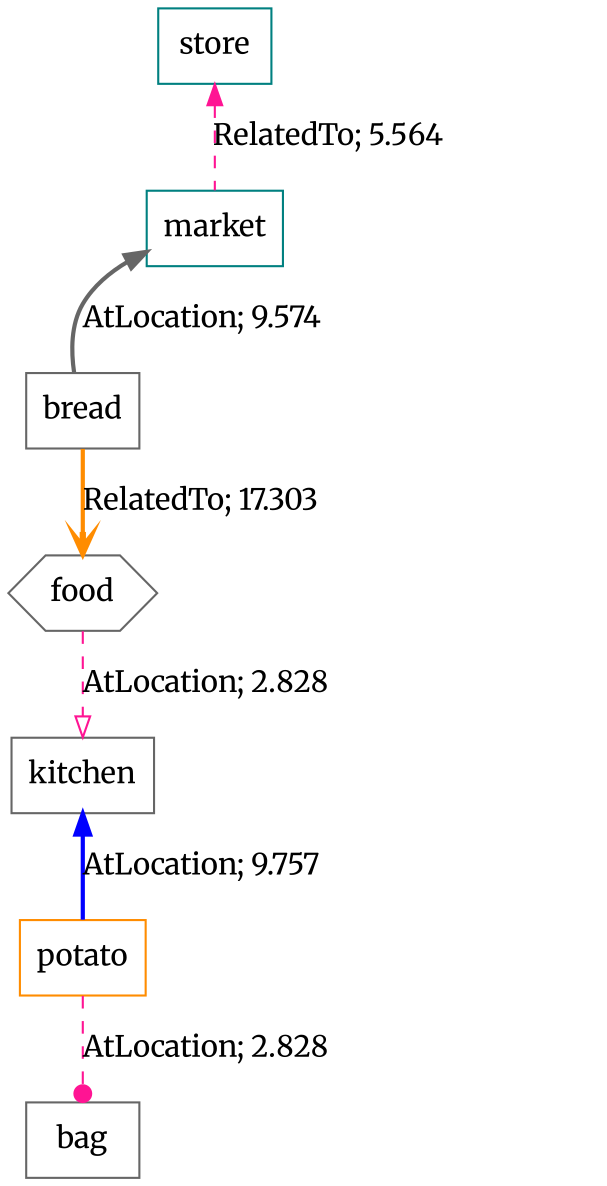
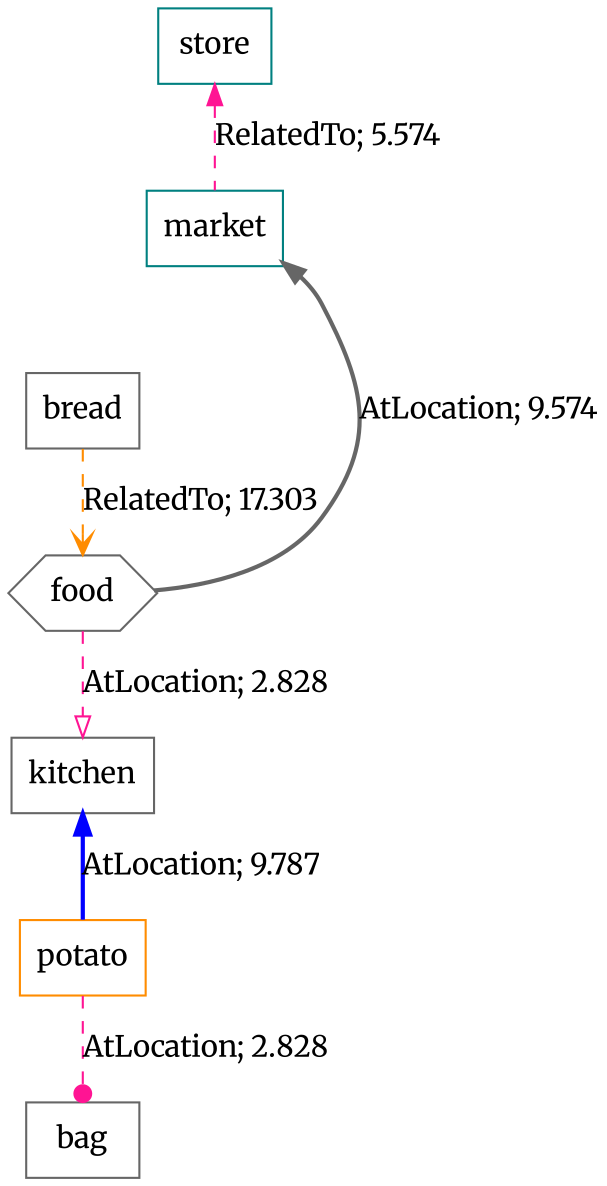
(328, 137) -> (328, 137)
(81, 308) -> (342, 485)
(83, 491) -> (83, 491)
(202, 867) -> (202, 867)
